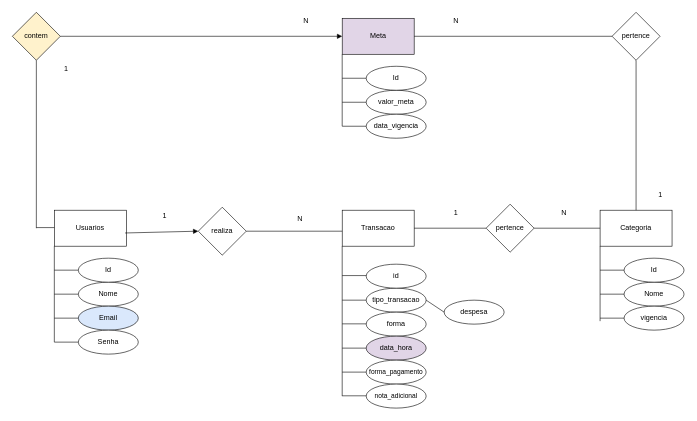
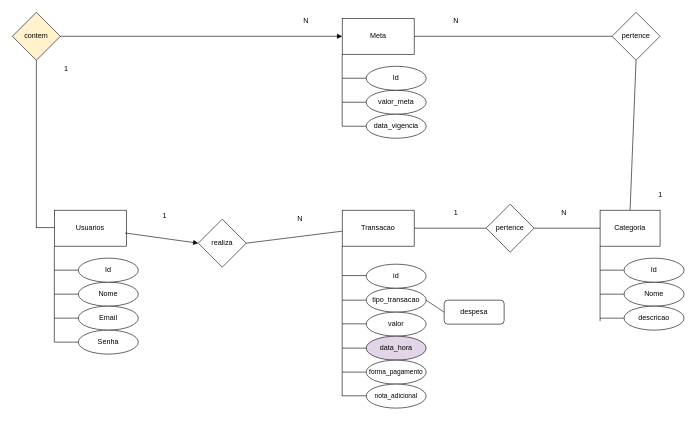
(378, 36) -> (378, 36)
(636, 228) -> (630, 228)
(222, 231) -> (222, 243)
(474, 312) -> (474, 312)
(108, 318) -> (108, 318)
(654, 318) -> (654, 318)
(396, 324) -> (396, 324)
